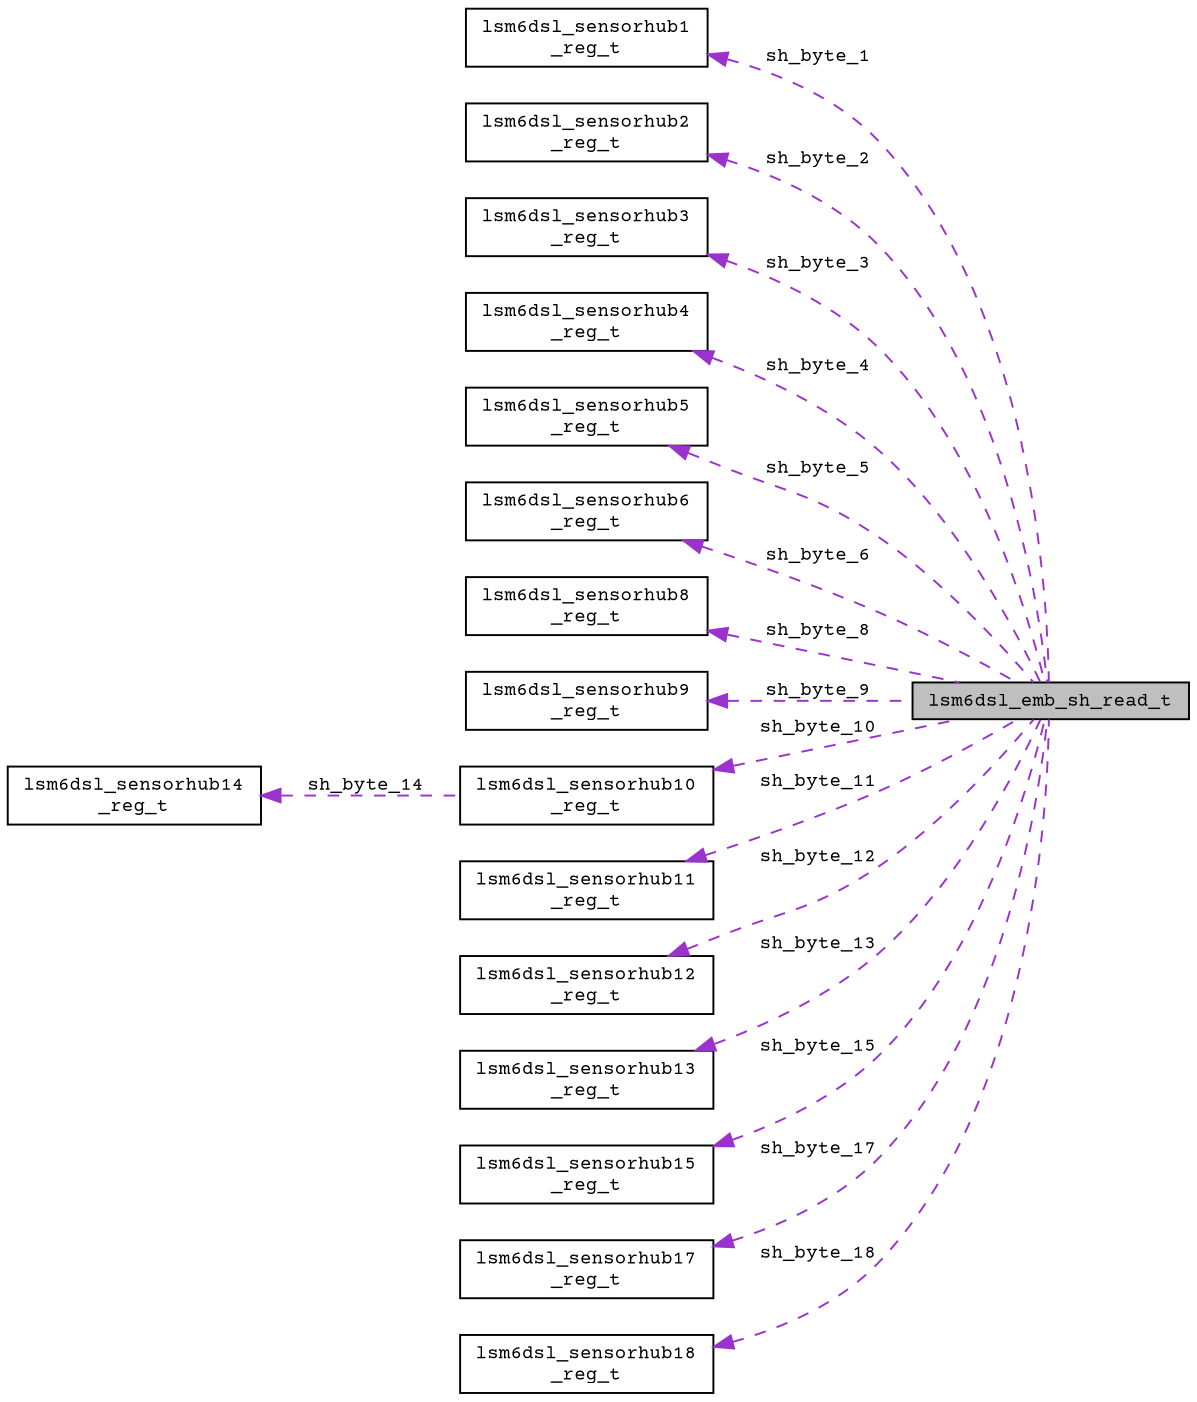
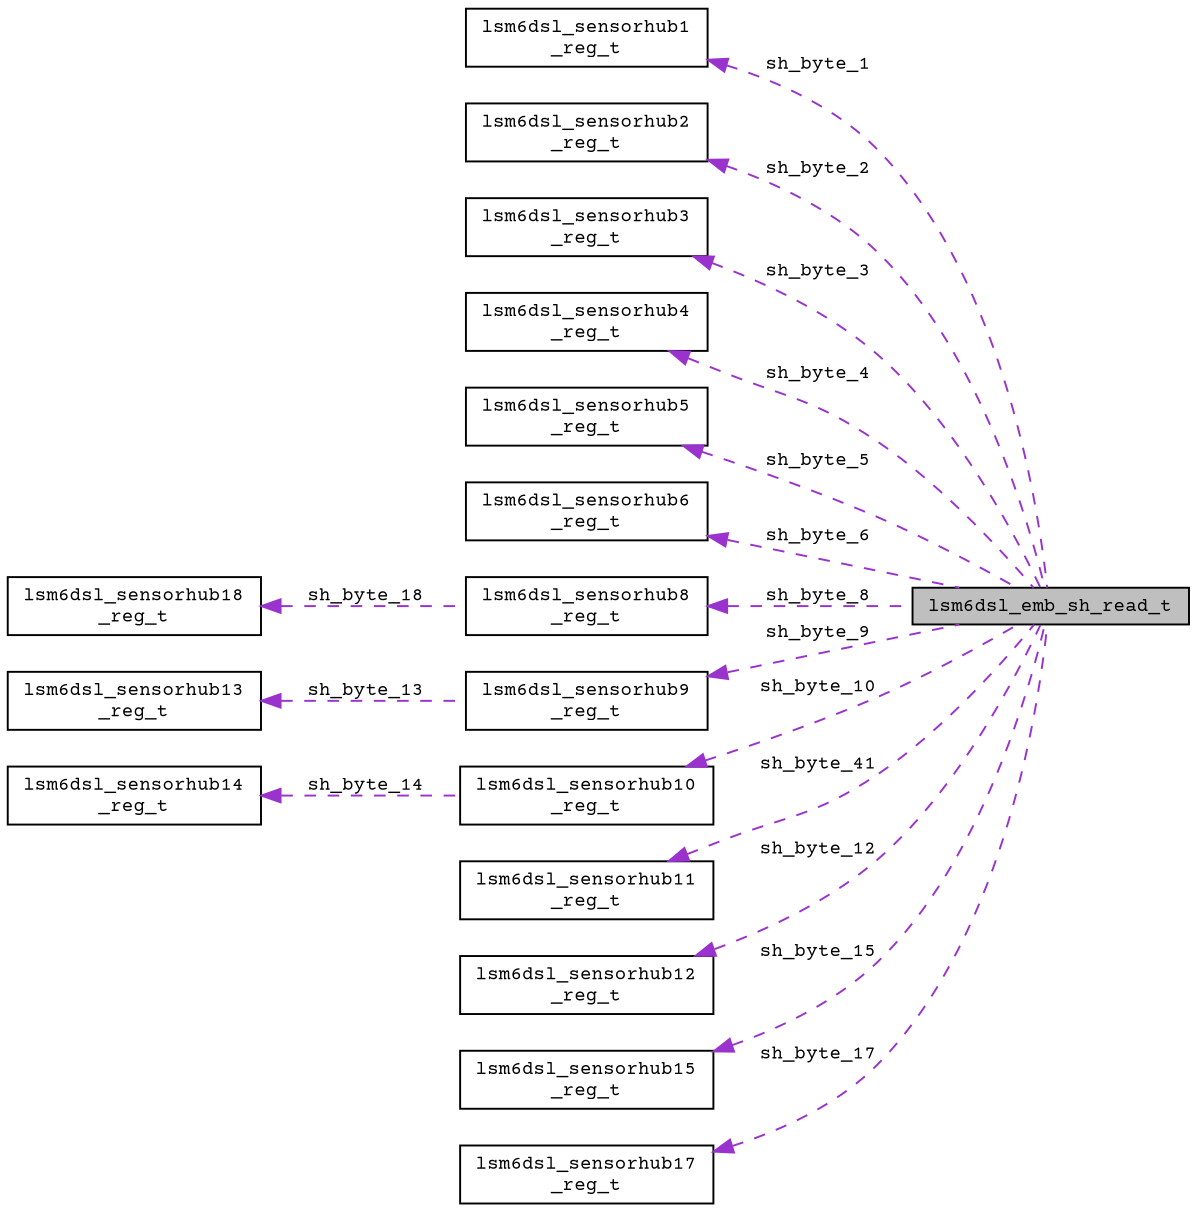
(813, 781) -> (813, 764)
(913, 919) -> (373, 701)
(983, 1086) -> (373, 606)
